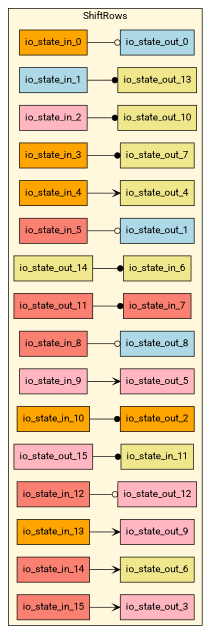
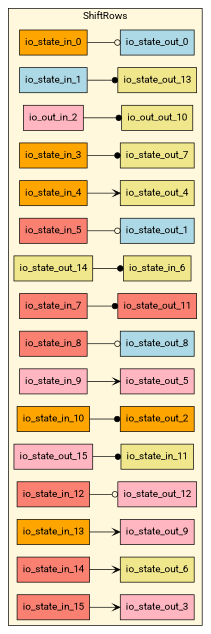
(53, 118) -> (53, 118)
(157, 118) -> (157, 118)
(105, 306) -> (100, 306)
